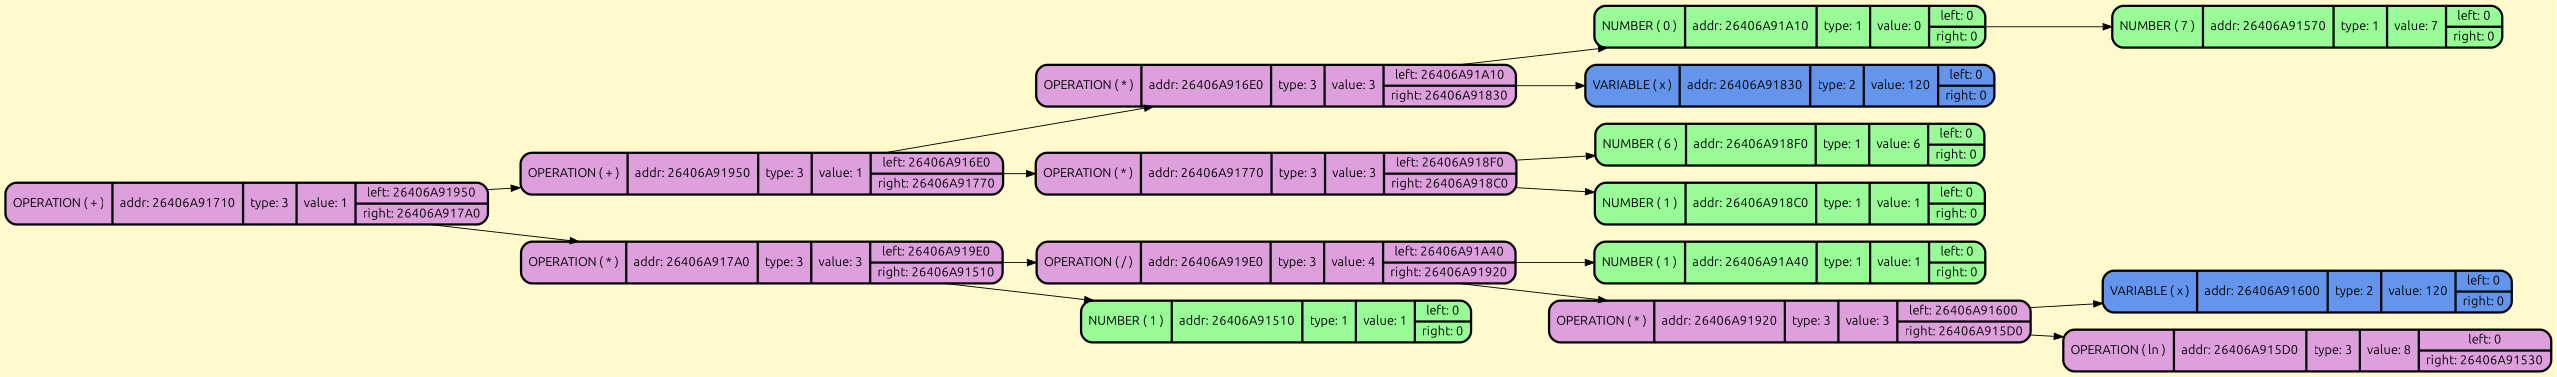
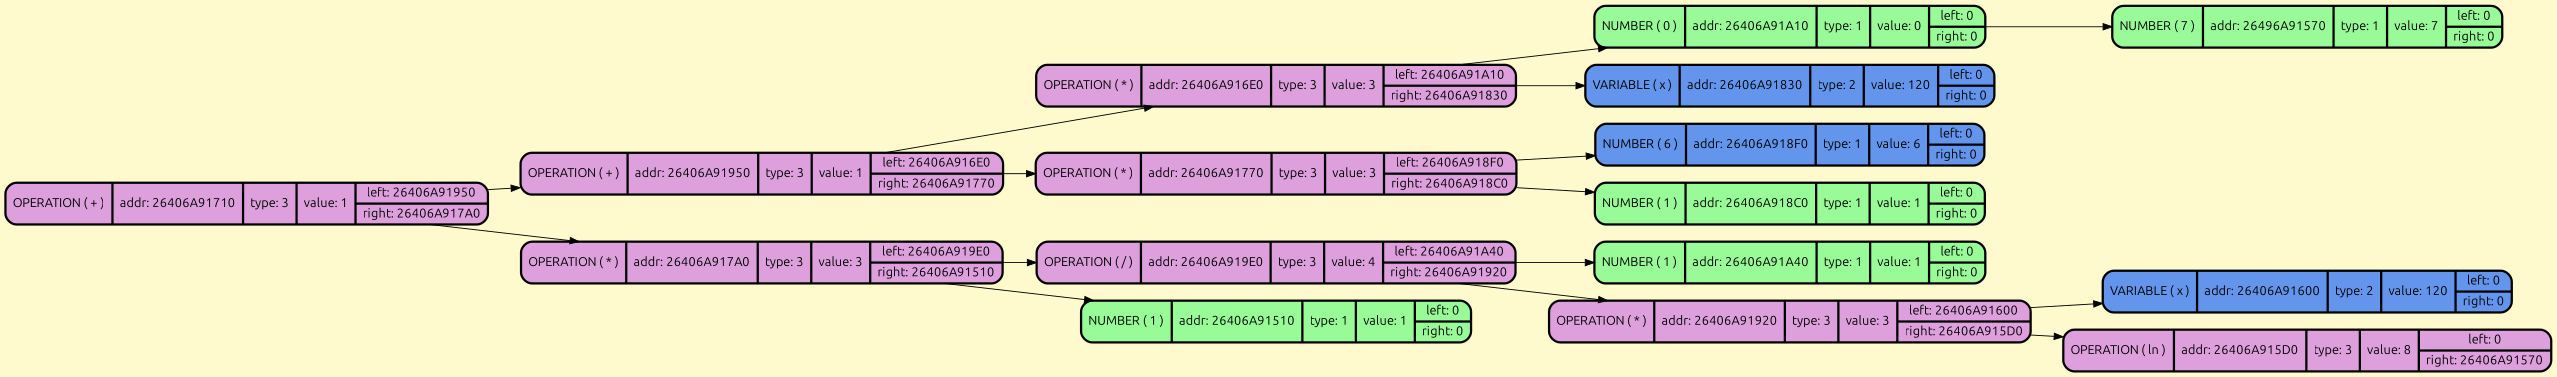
(2268, 26) -> (2268, 26)
(1790, 145) -> (1790, 145)
(2485, 361) -> (2485, 361)
